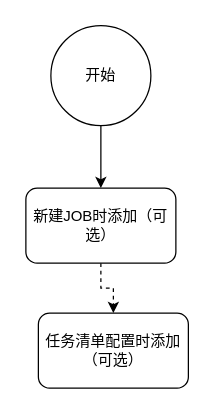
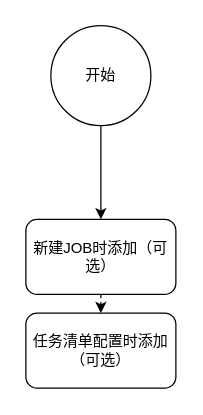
(101, 226) -> (101, 257)
(113, 351) -> (101, 351)
